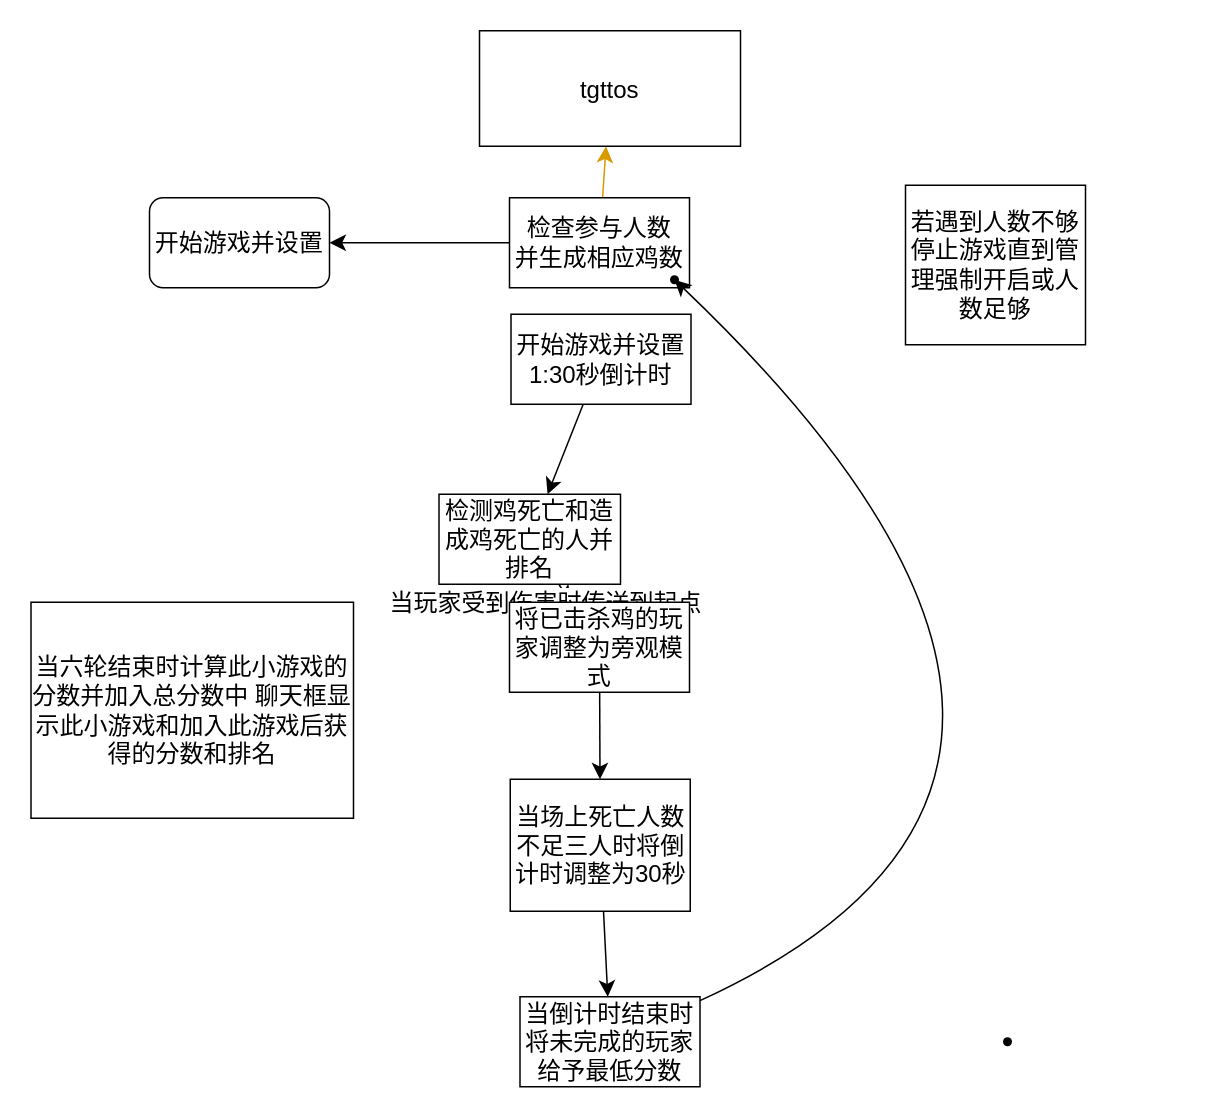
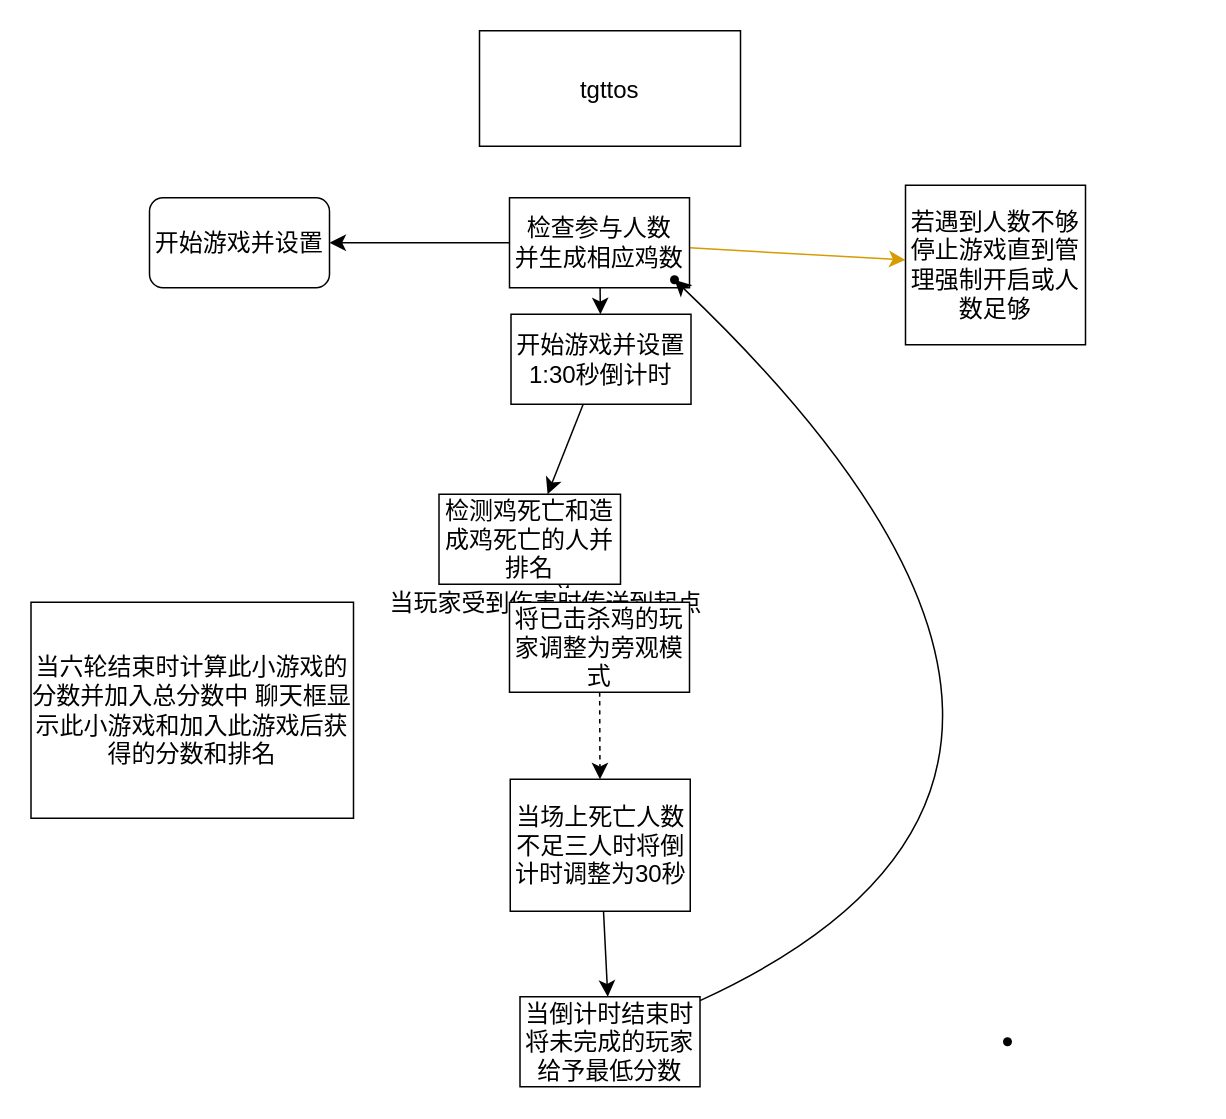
(604, 178) -> (791, 254)
none -> (600, 293)
(600, 731) -> (600, 731)
